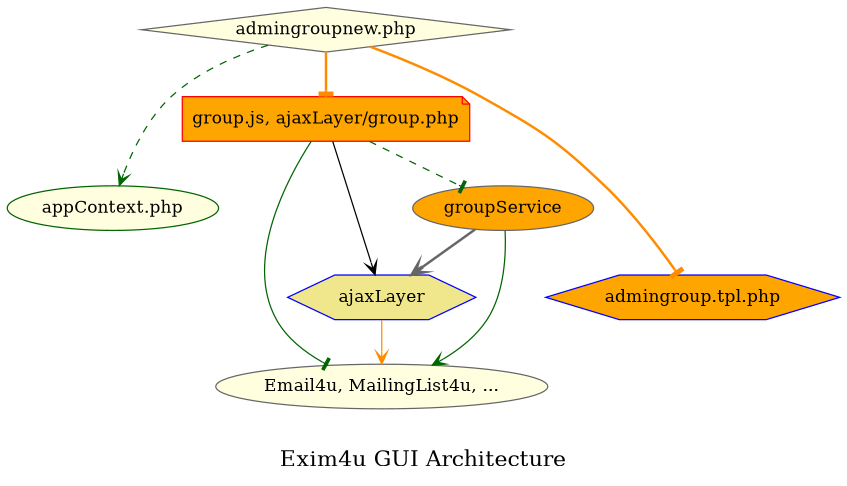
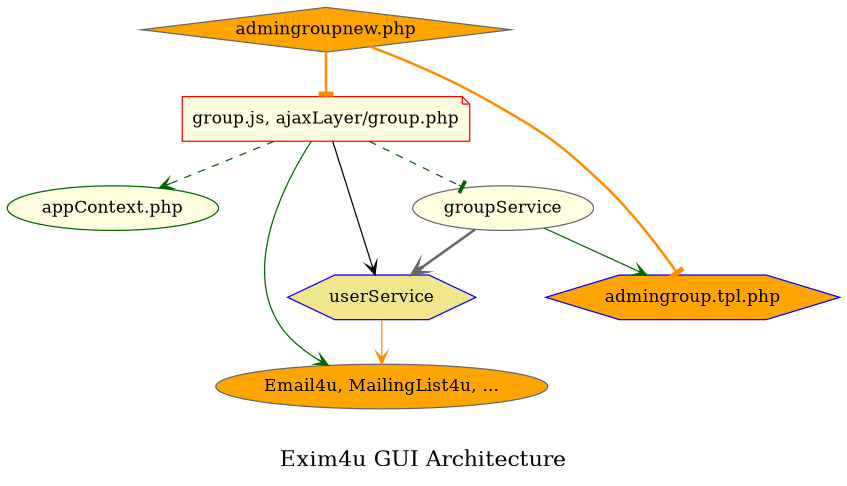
(326, 30) -> (326, 30)
(179, 90) -> (222, 162)
(326, 119) -> (326, 119)
(503, 208) -> (503, 208)
(266, 258) -> (266, 258)
(382, 297) -> (382, 297)
(494, 305) -> (590, 249)
(382, 387) -> (382, 387)
